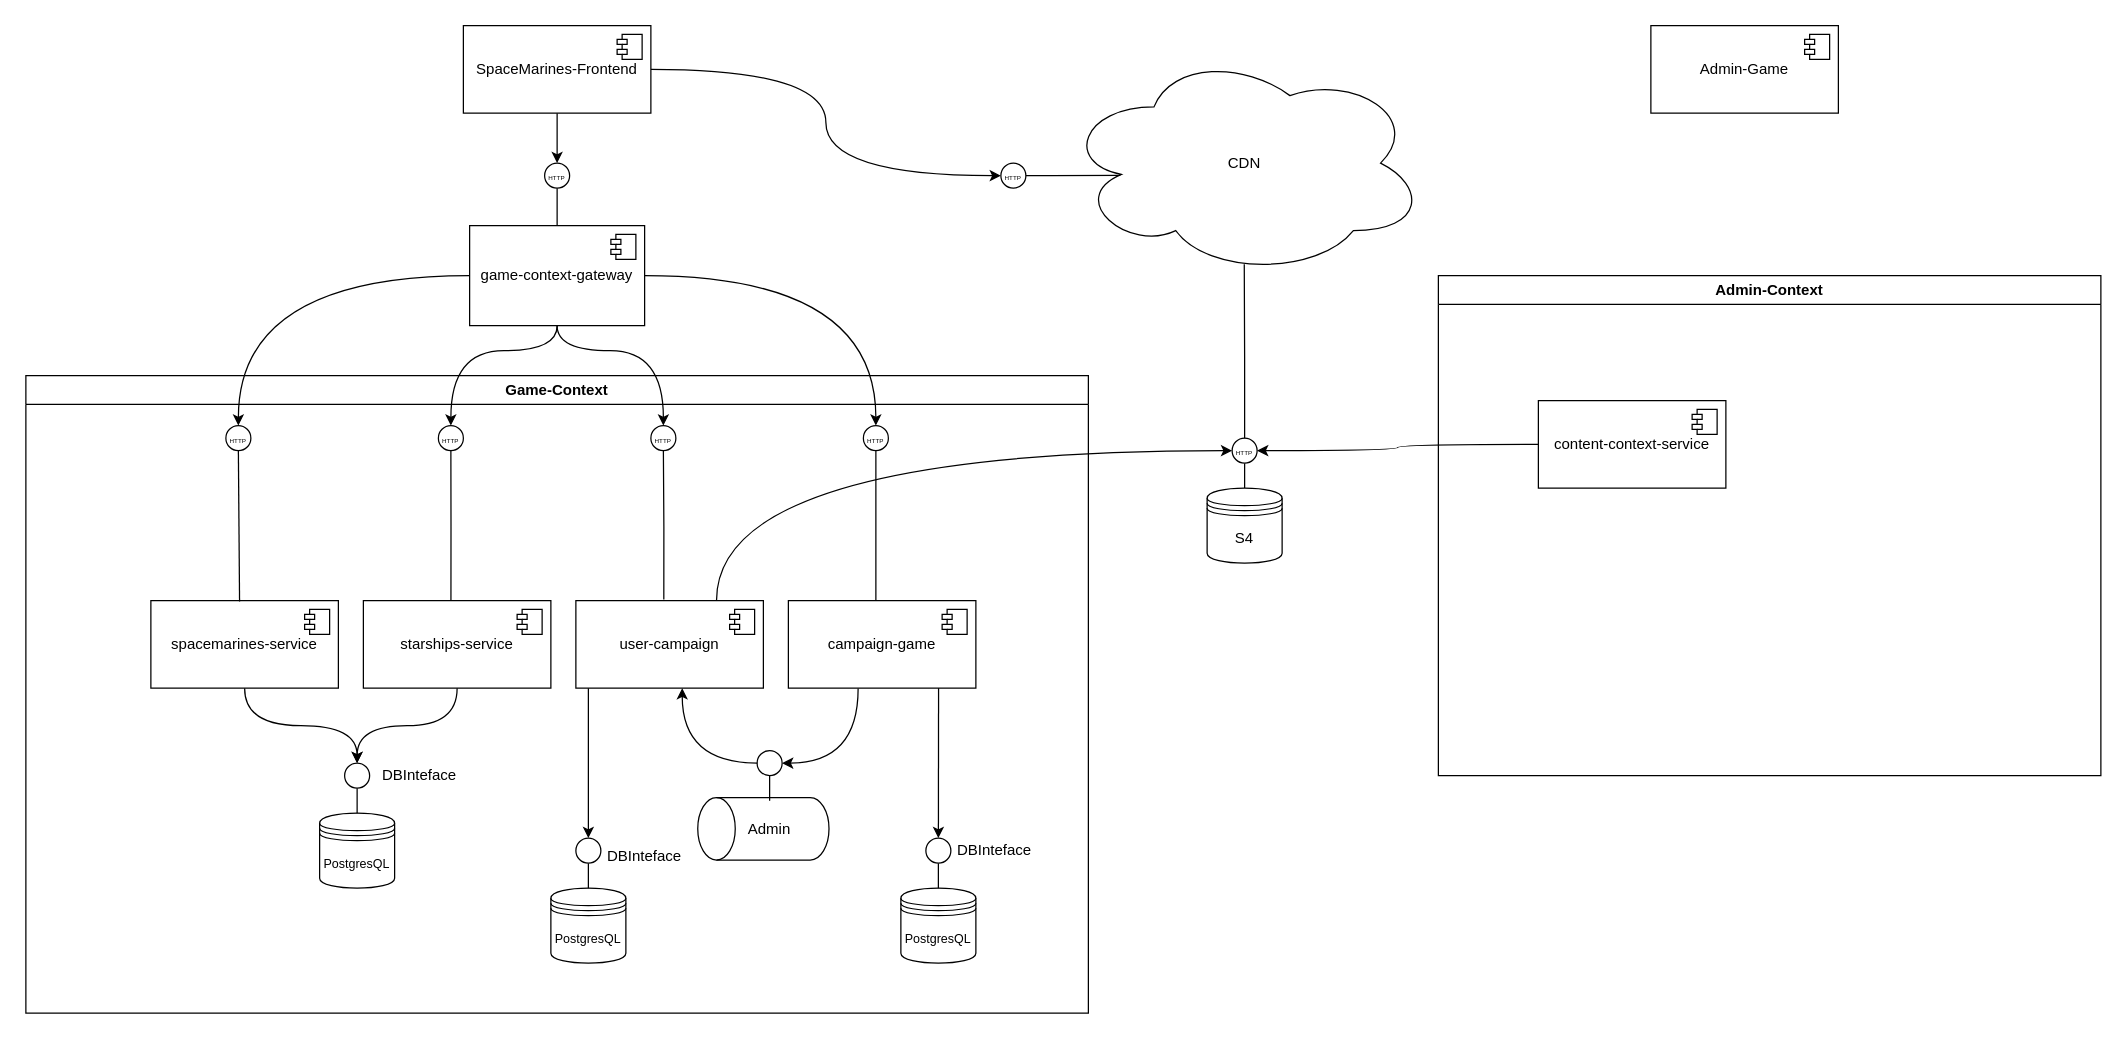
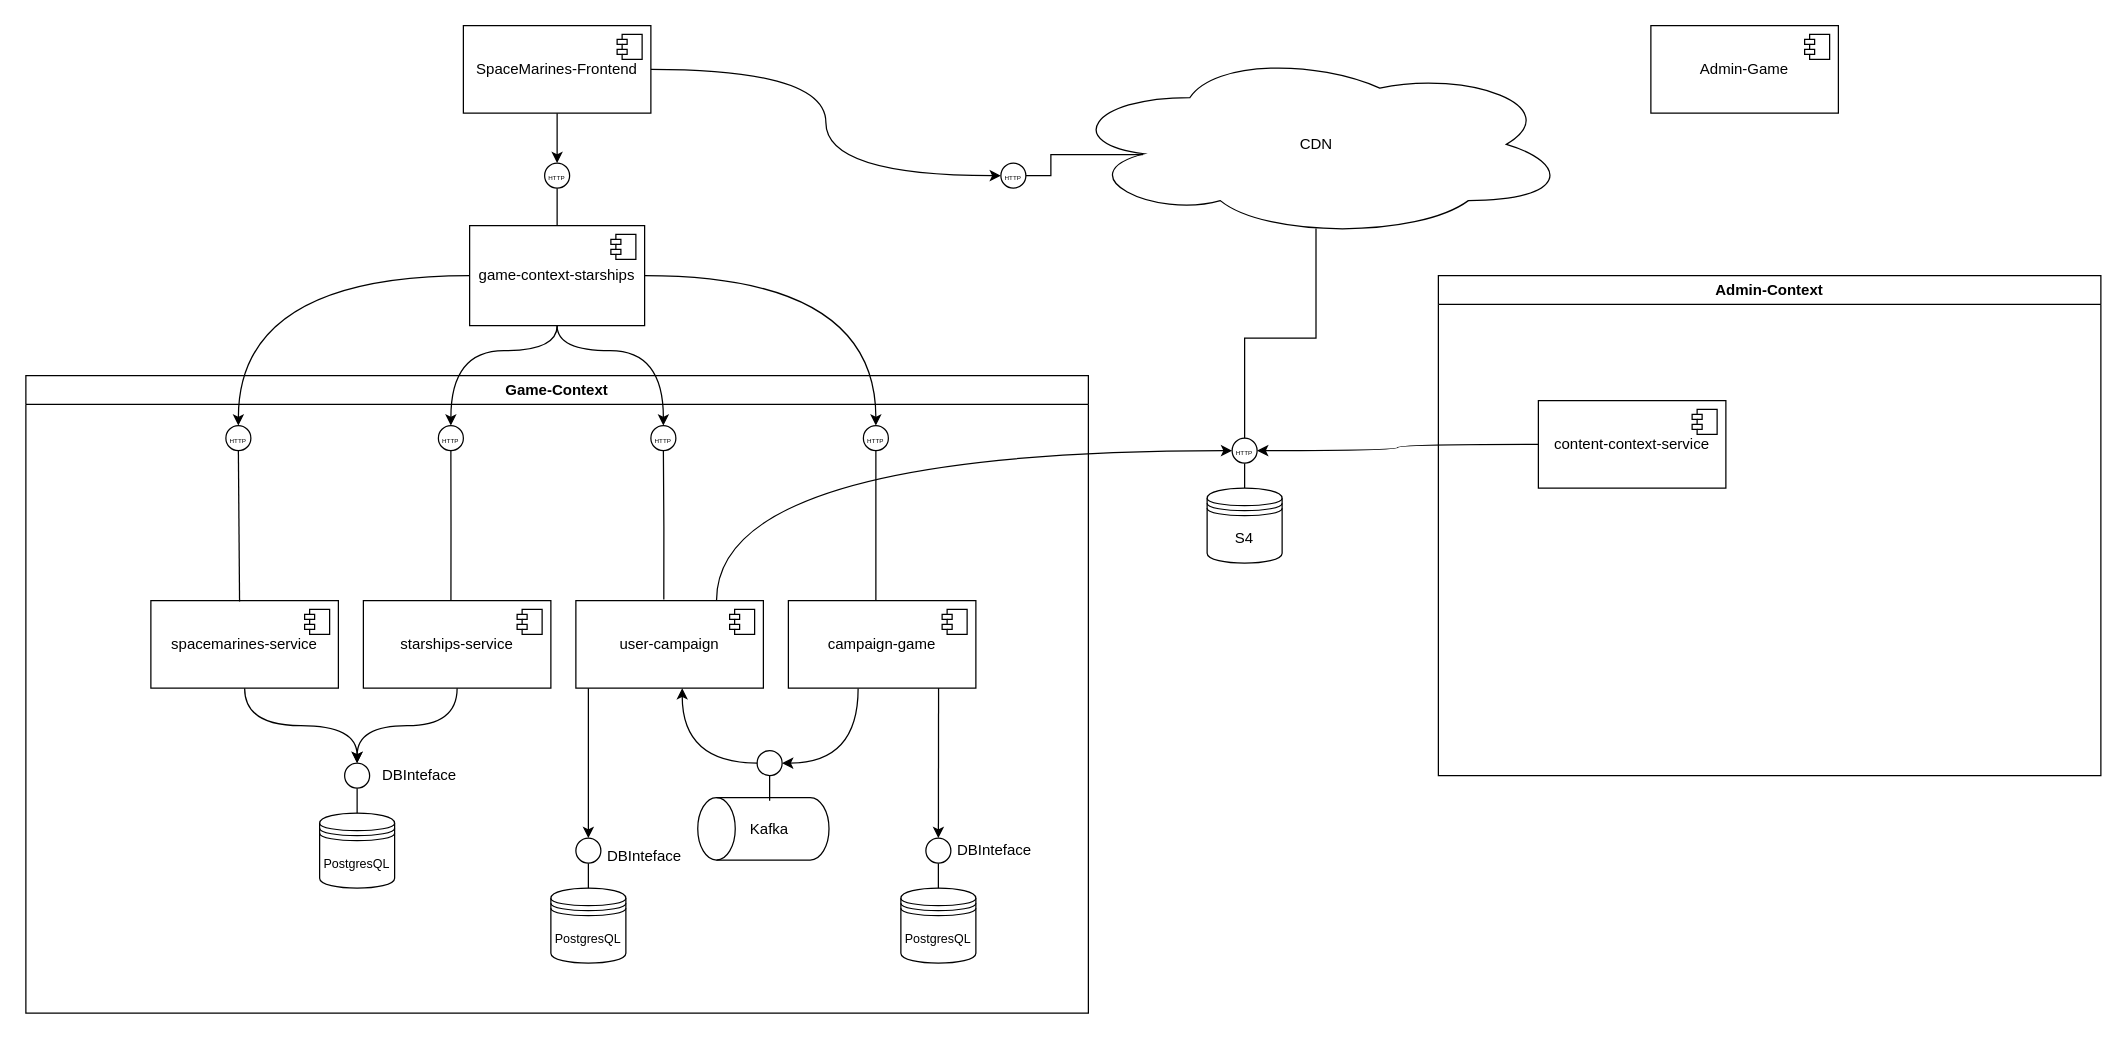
(1244, 163) -> (1316, 144)
(557, 276) -> (557, 276)
(769, 829) -> (769, 829)
